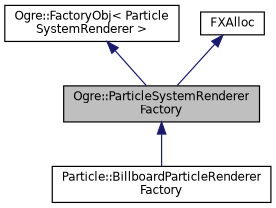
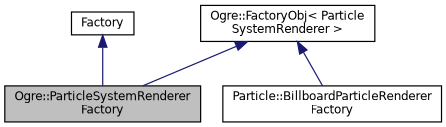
(232, 23) -> (103, 23)
(162, 150) -> (313, 69)
